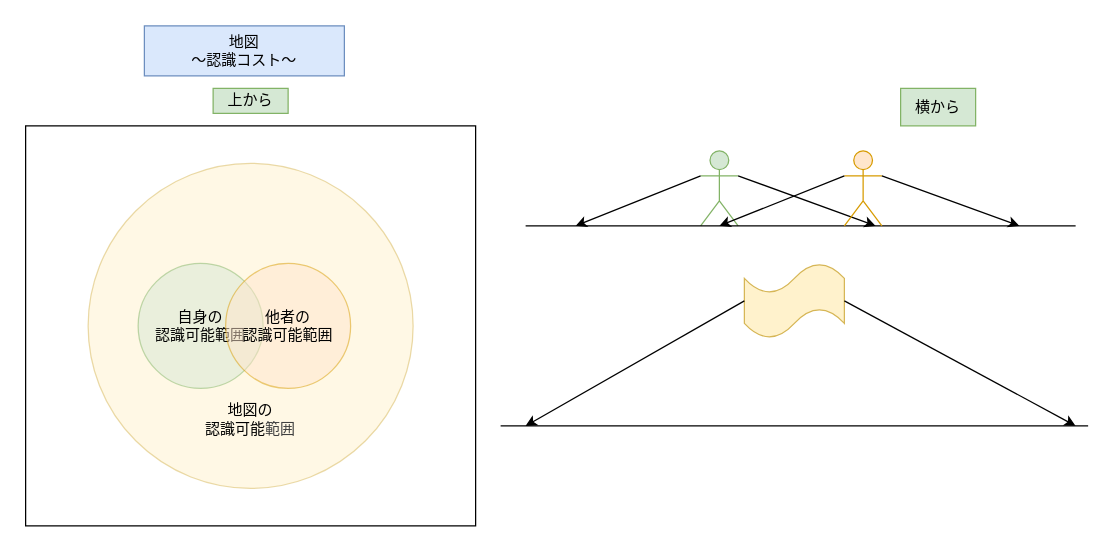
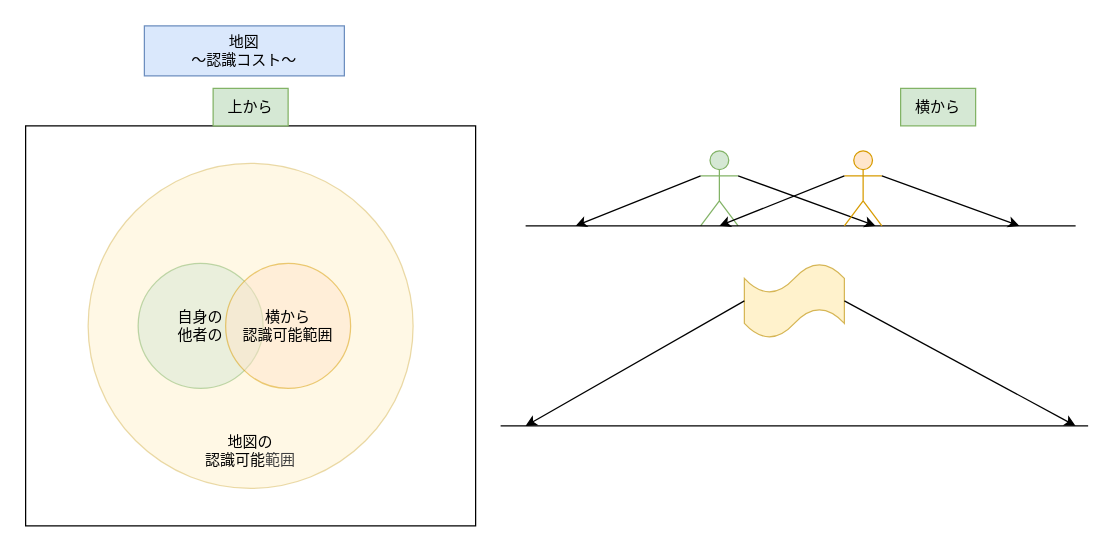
(251, 101) -> (251, 107)
(201, 326) -> (201, 326)
(288, 326) -> (288, 326)
(251, 419) -> (251, 451)
